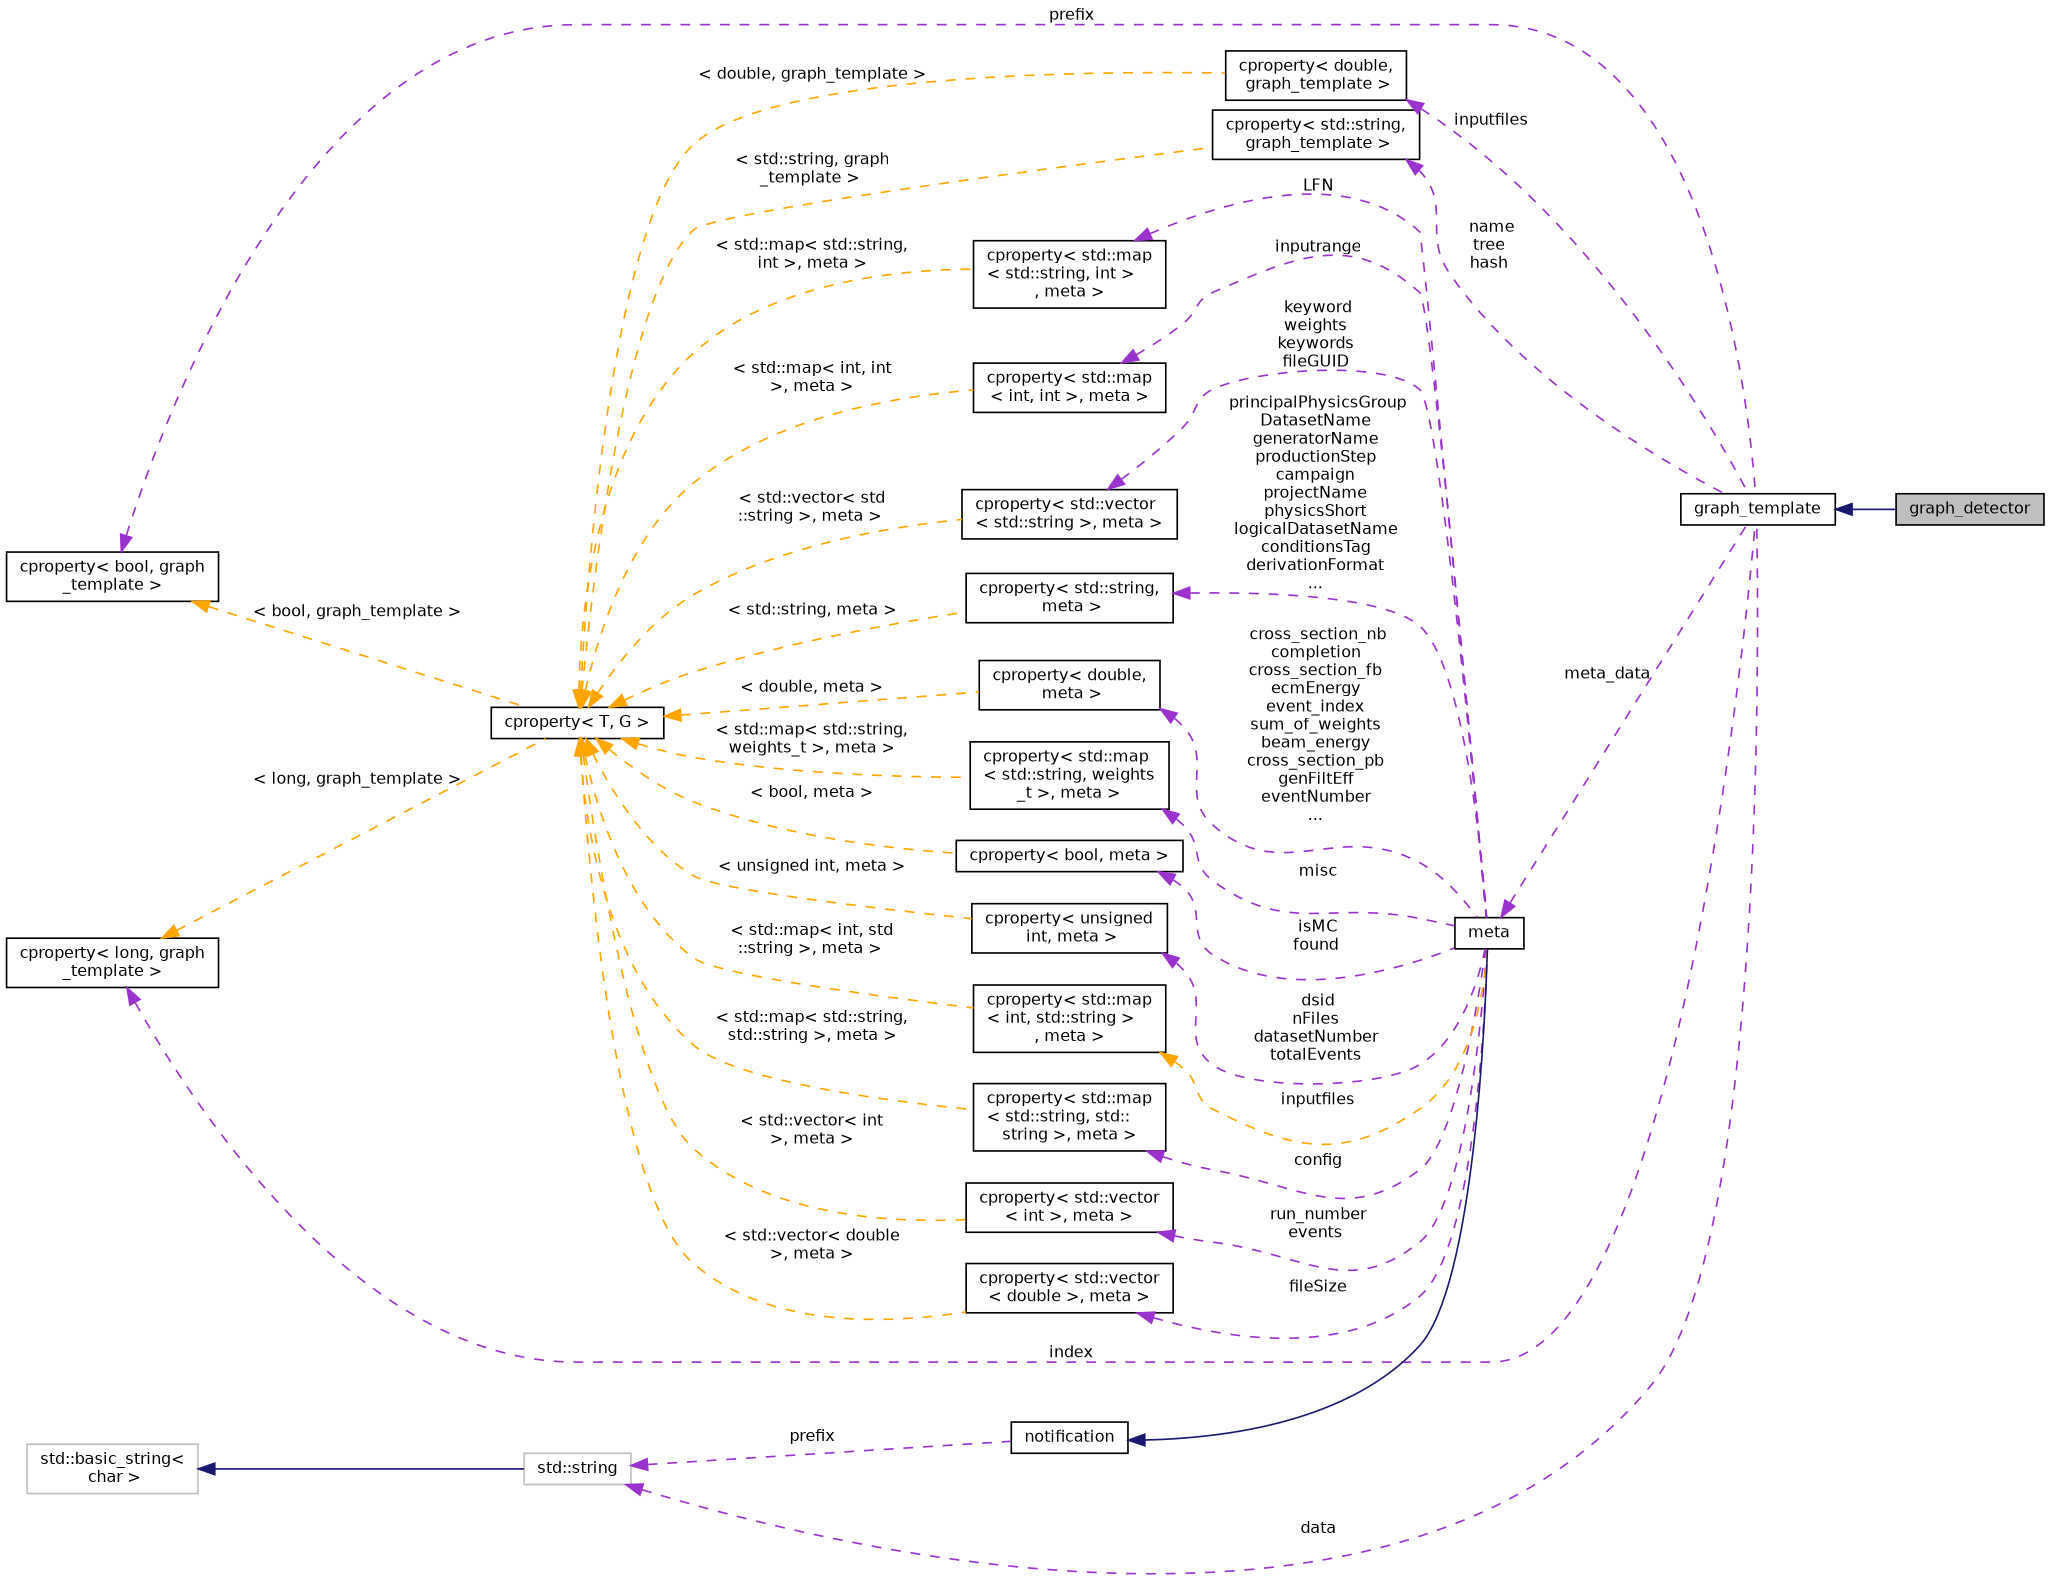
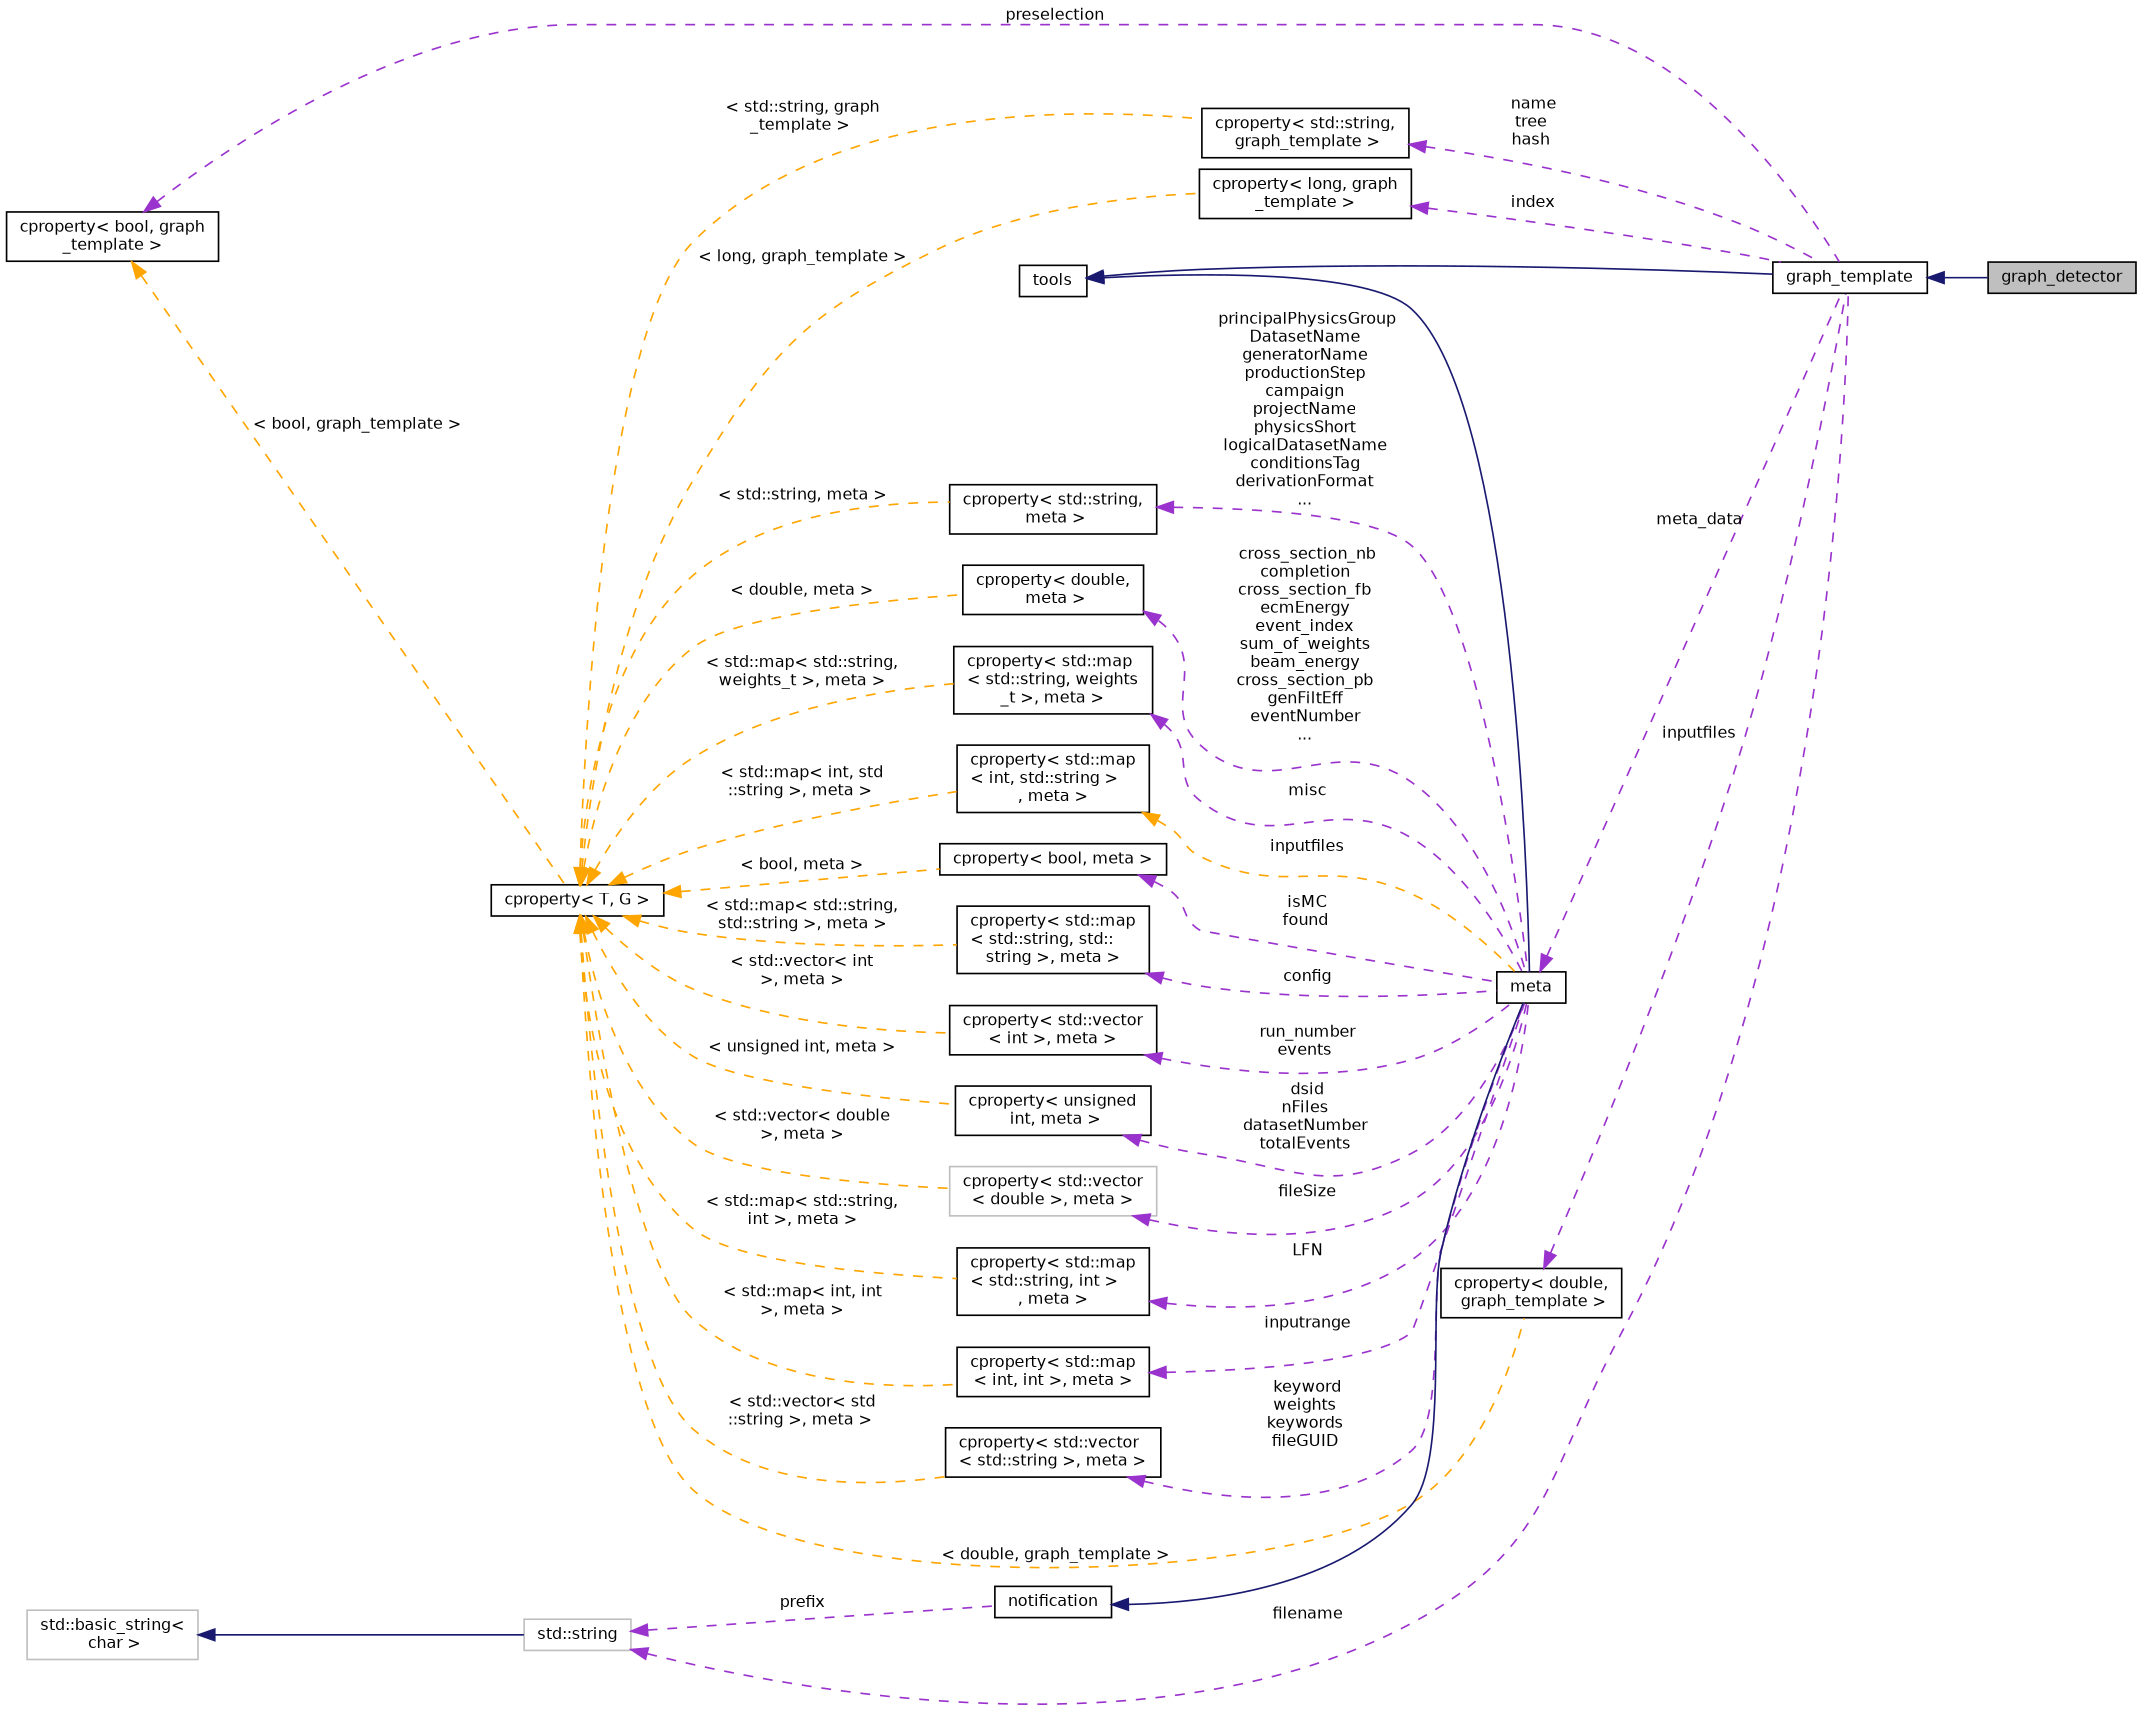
(1070, 16) -> (1053, 16)
none -> (1053, 281)
(361, 835) -> (749, 394)
(1070, 1288) -> (1053, 1191)
(1316, 1529) -> (1305, 1614)
